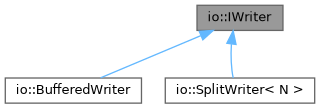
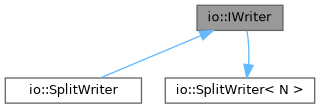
(231, 61) -> (249, 48)
(73, 91) -> (73, 91)
